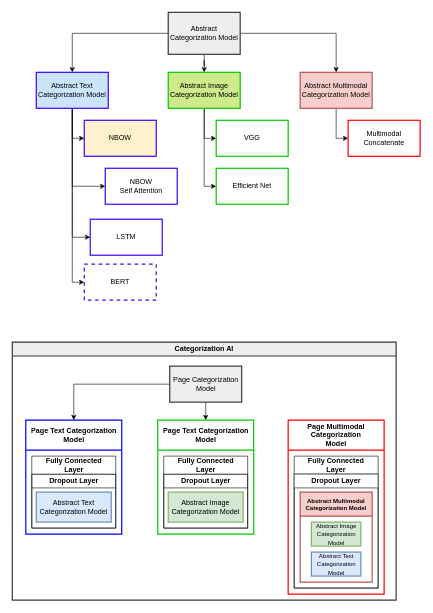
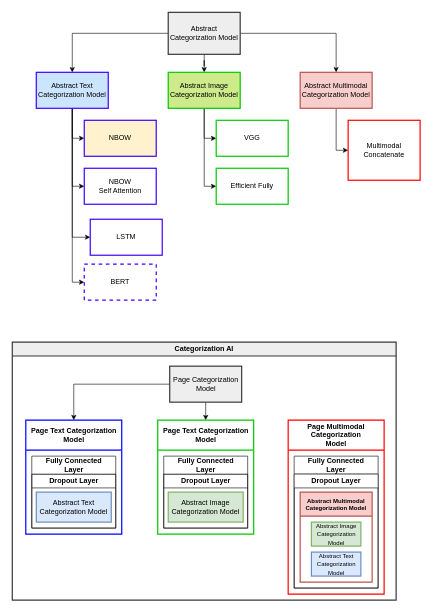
(384, 138) -> (384, 150)
(141, 186) -> (120, 186)
(252, 186) -> (252, 186)
